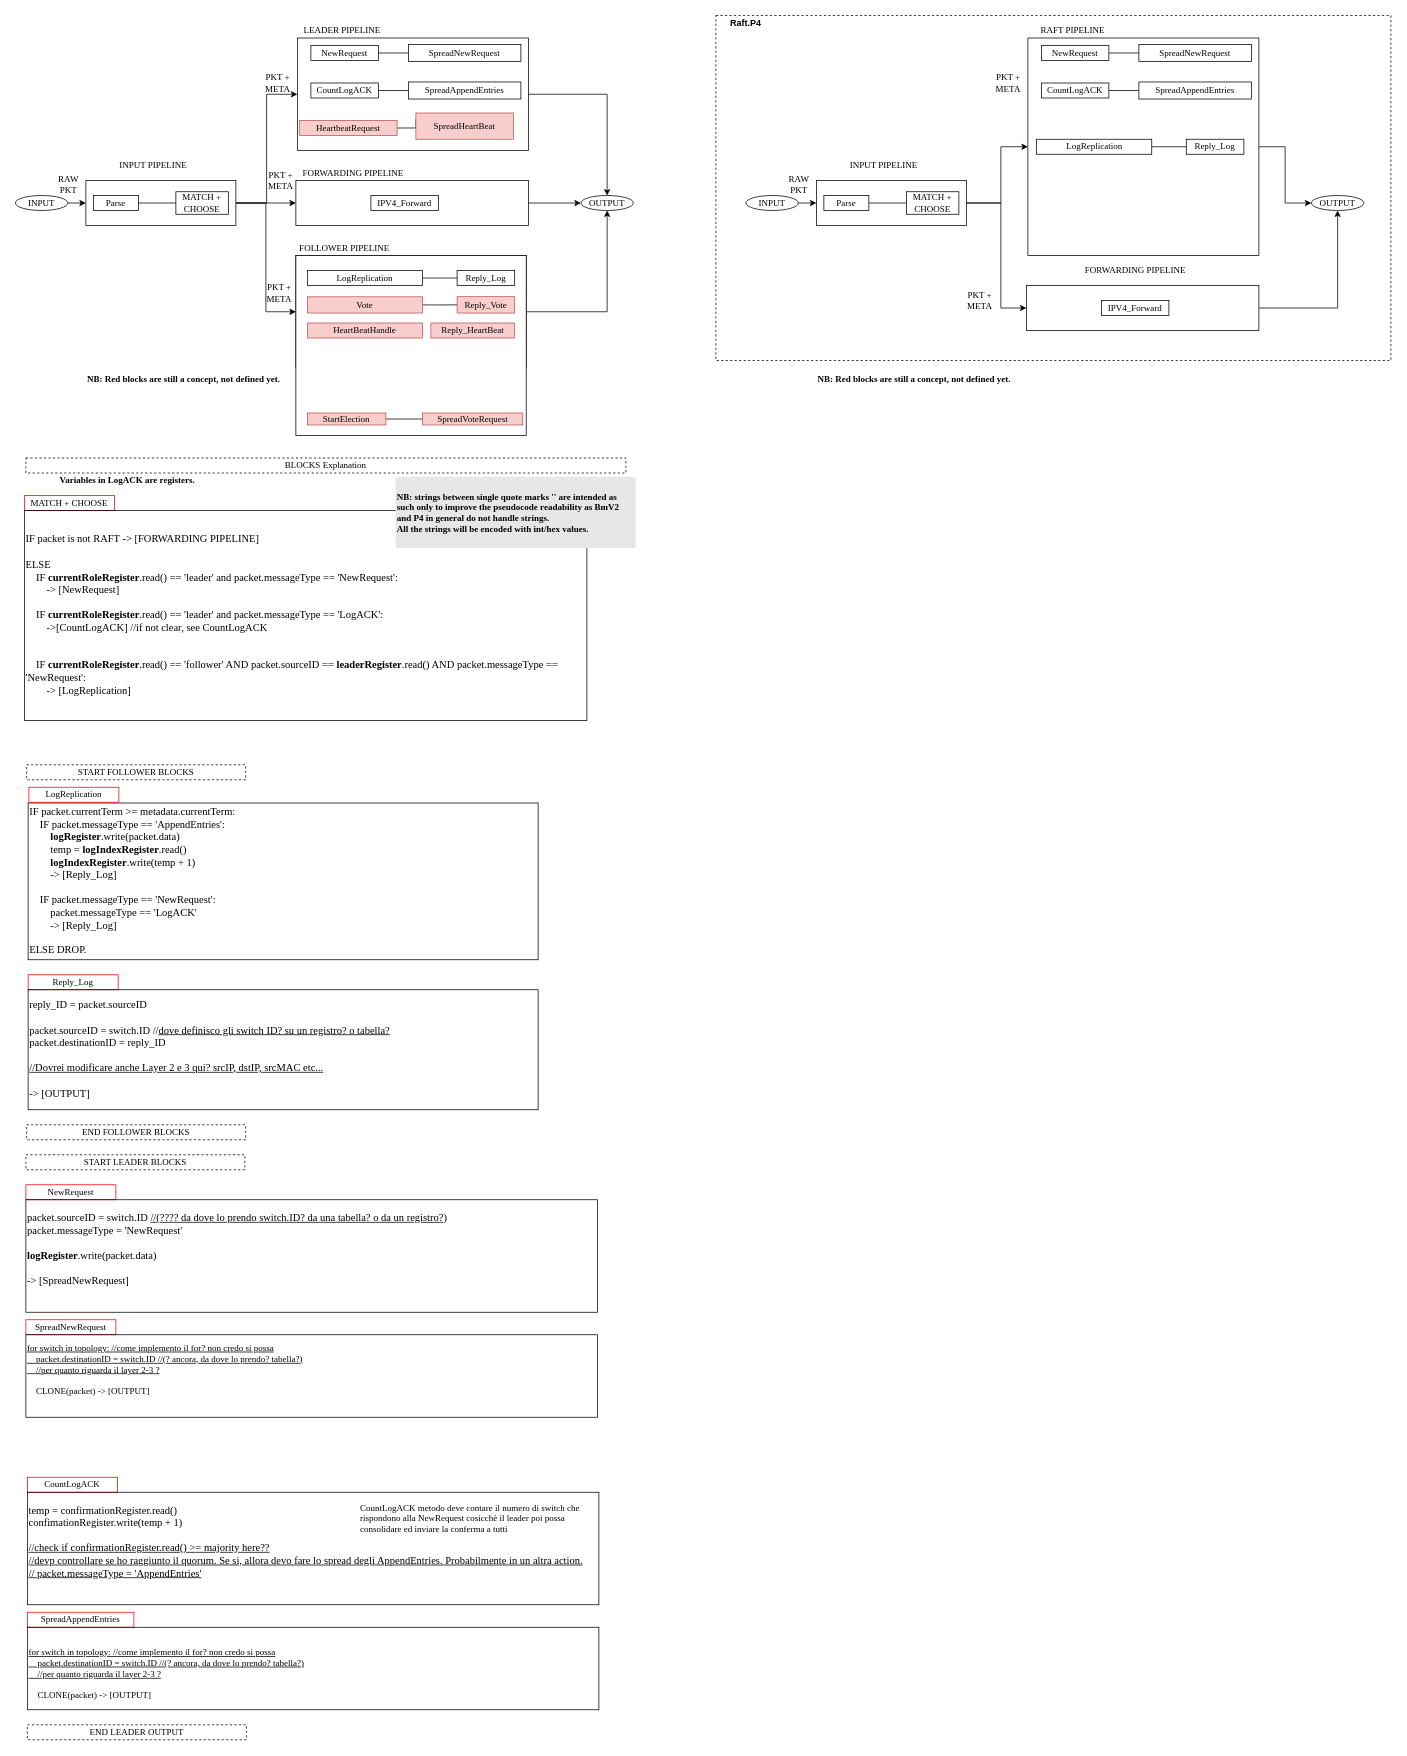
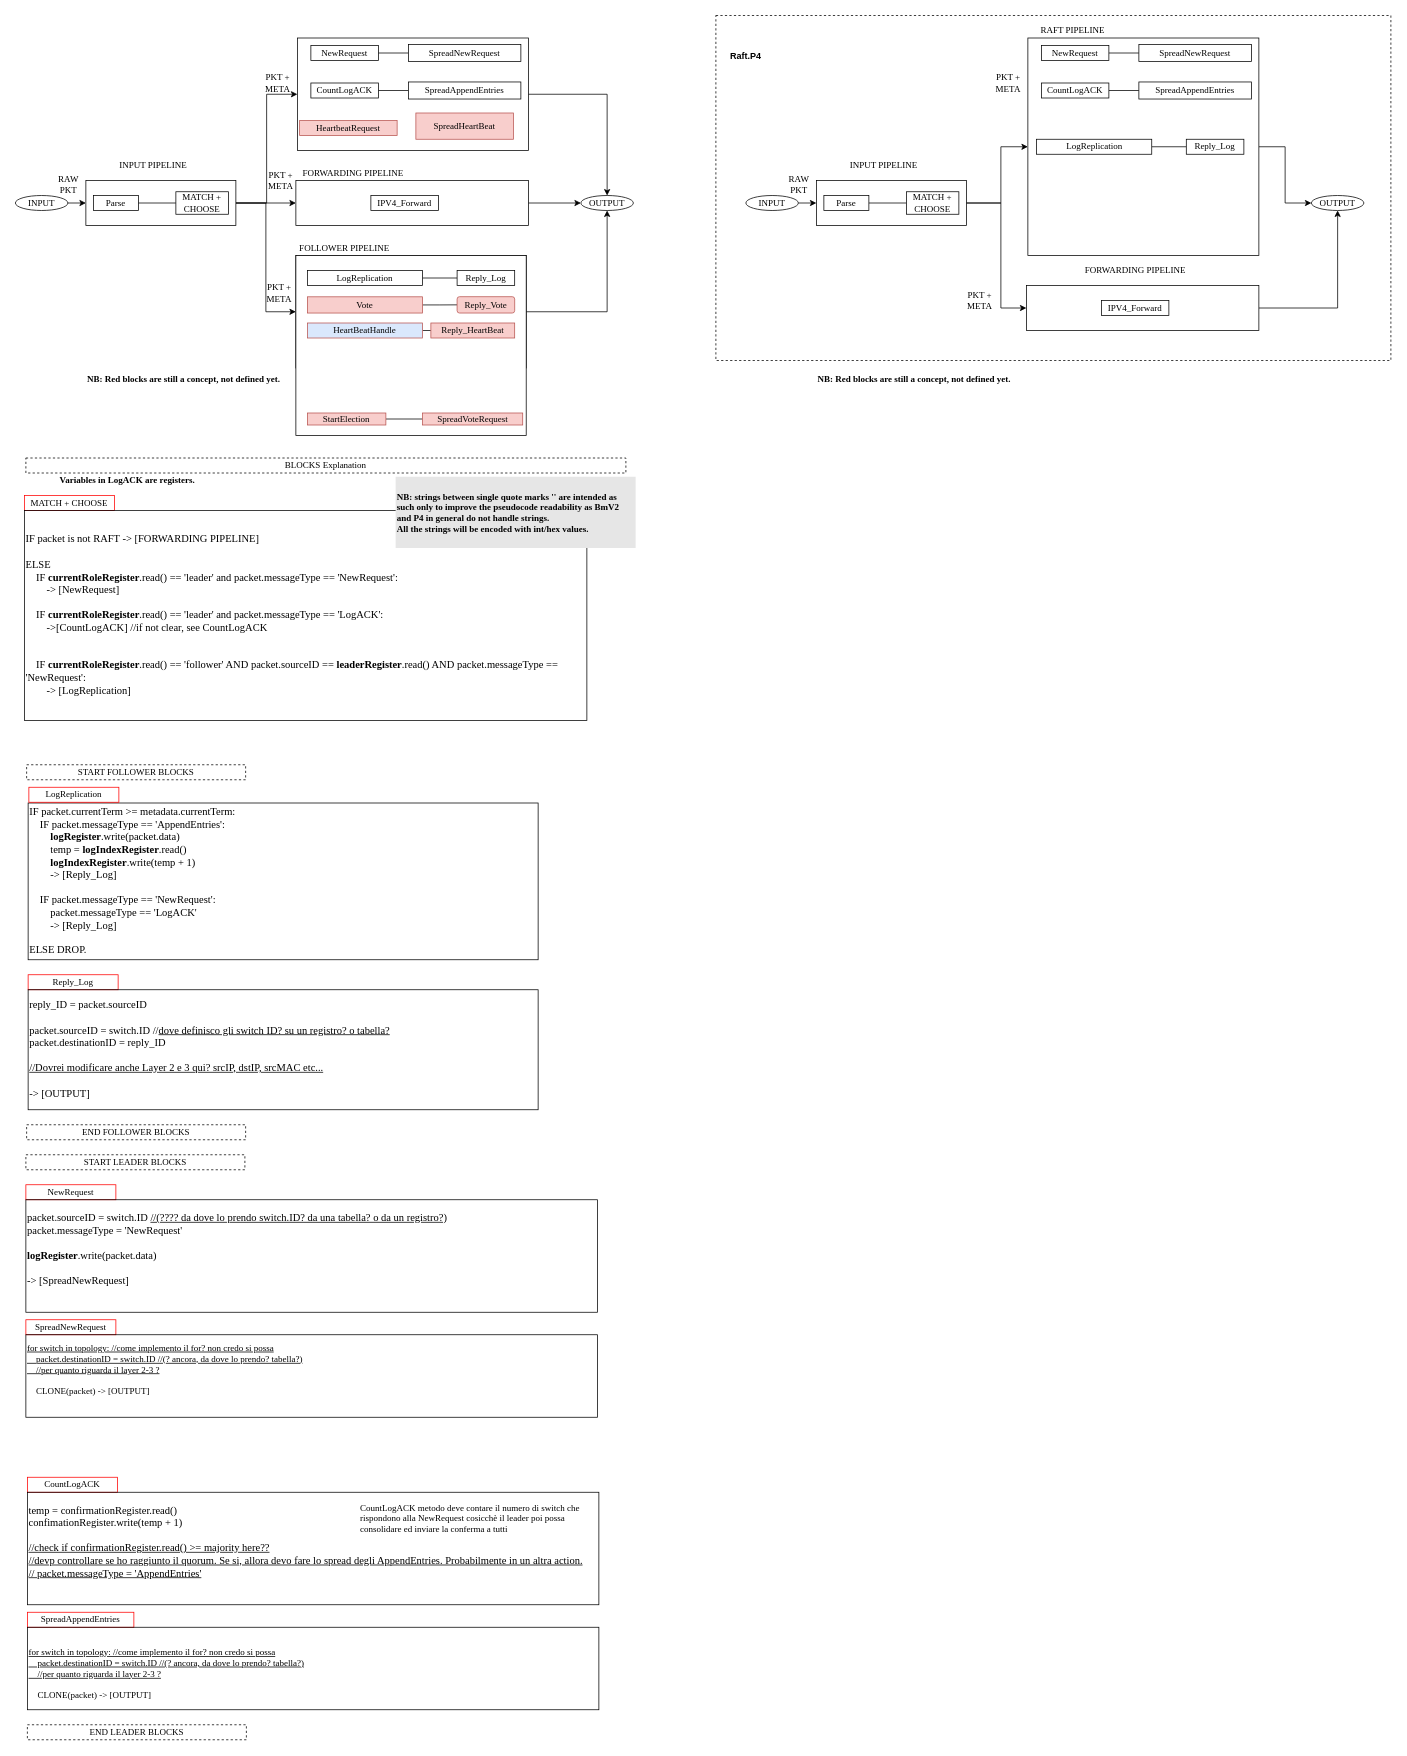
(746, 23) -> (746, 57)
(342, 30) -> none
(411, 128) -> none
(486, 305) -> (486, 305)
(365, 330) -> (365, 330)
none -> (427, 330)
(137, 1732) -> (137, 1732)
